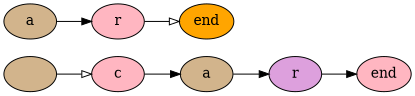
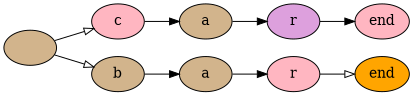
none -> (118, 74)
